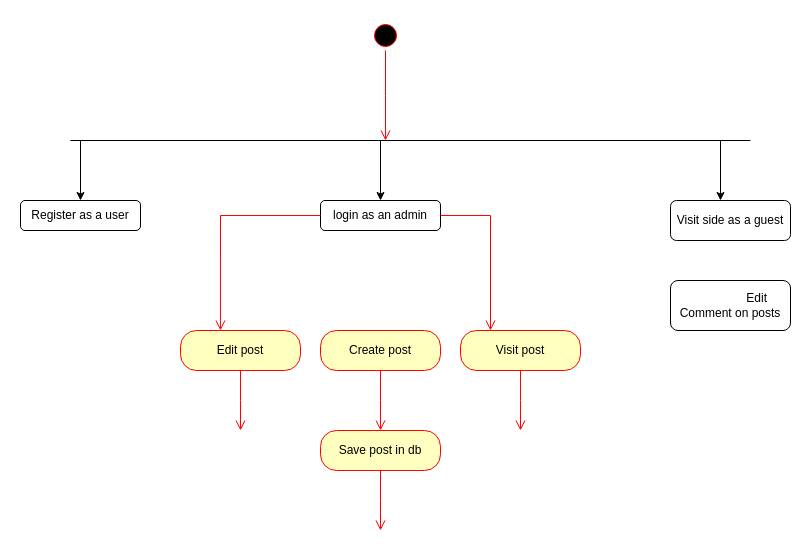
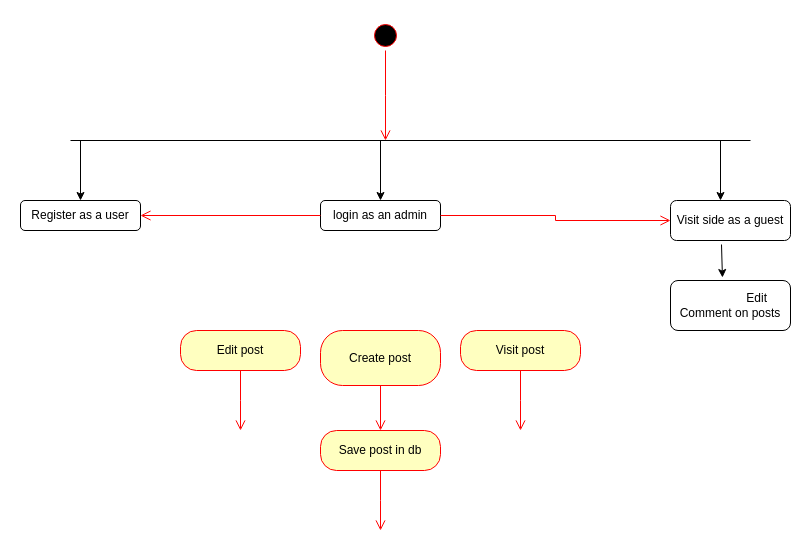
none -> (722, 258)
(220, 272) -> (577, 221)
(491, 272) -> (181, 216)
(381, 351) -> (381, 358)
